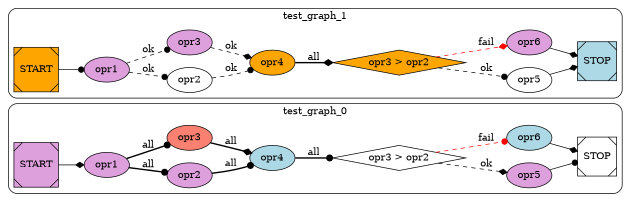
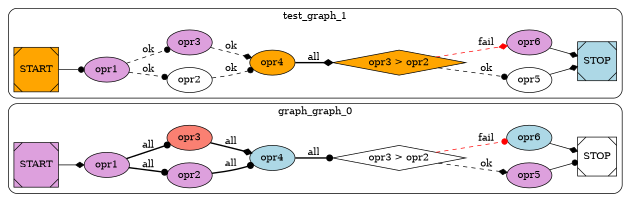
(315, 112) -> (315, 112)
